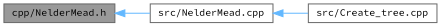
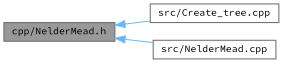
(296, 13) -> (138, 22)
